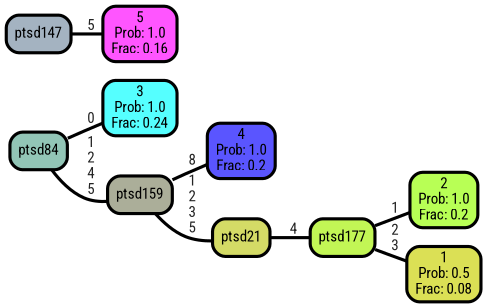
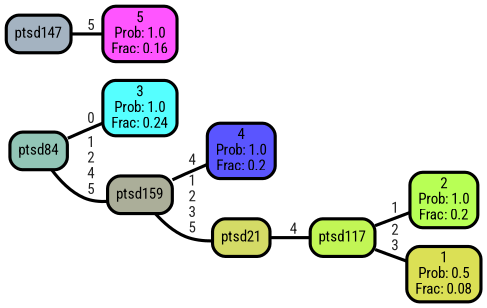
(191, 161) -> (191, 161)
(343, 238) -> (343, 238)
